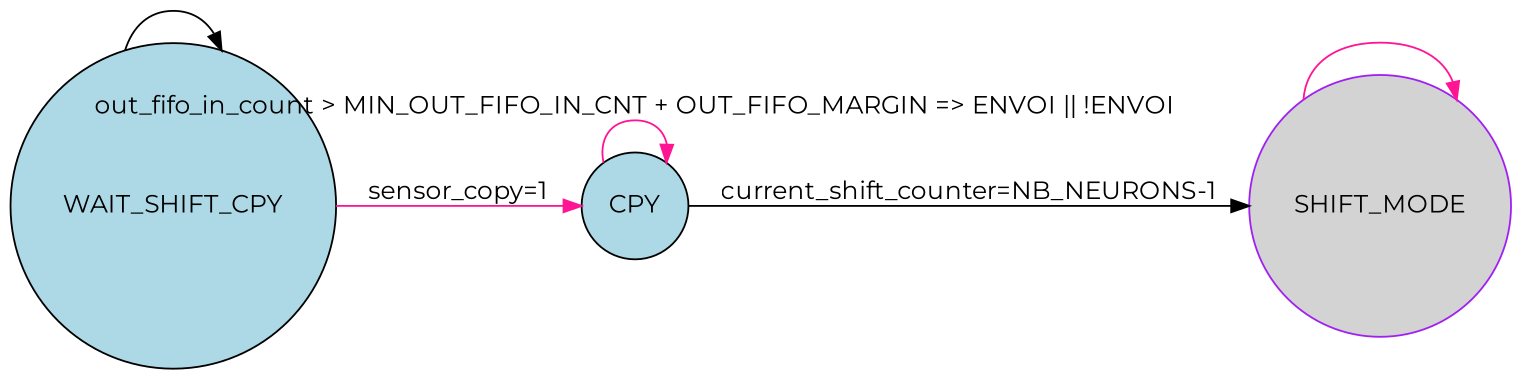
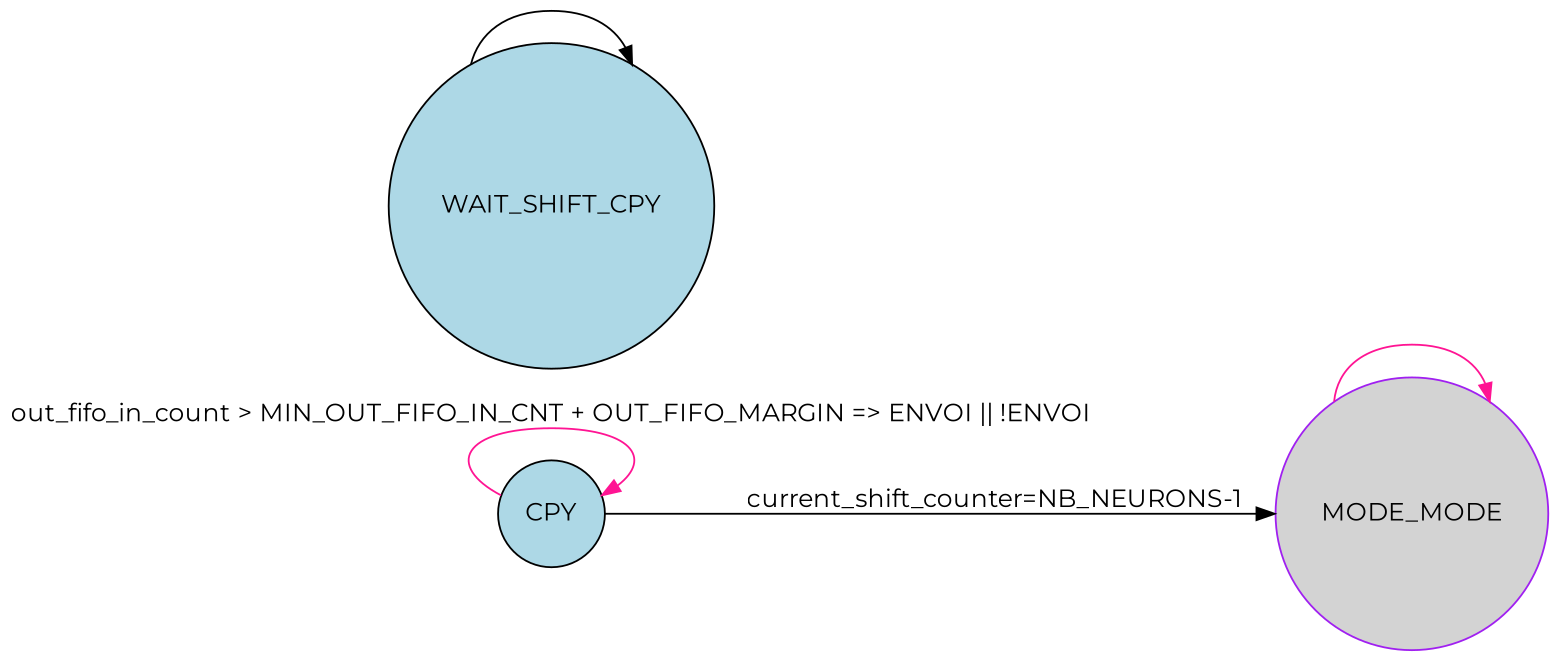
(450, 206) -> none
(1380, 206) -> (1412, 514)
